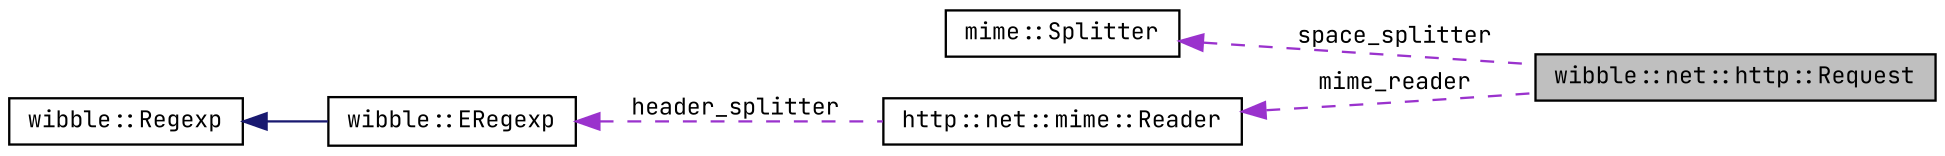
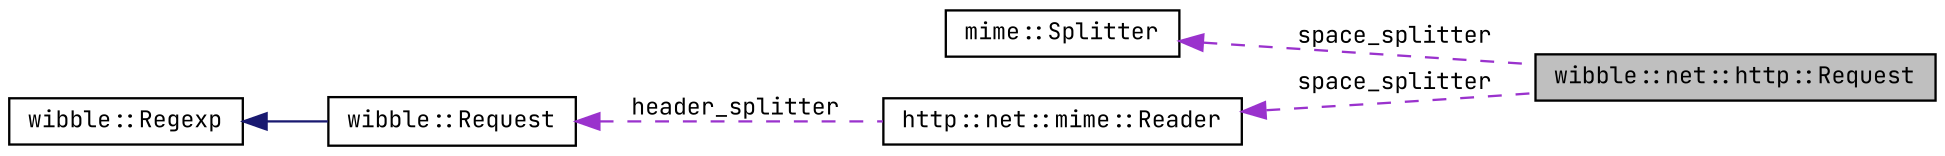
(1389, 83) -> (1389, 83)
(452, 121) -> (452, 121)
